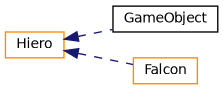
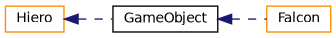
(106, 59) -> (249, 19)
